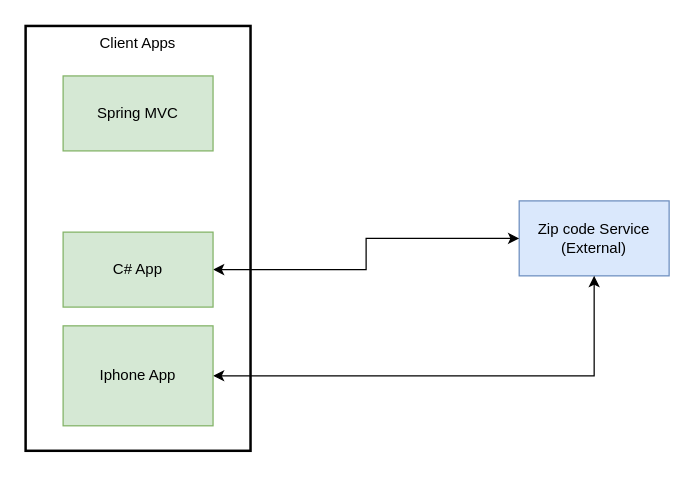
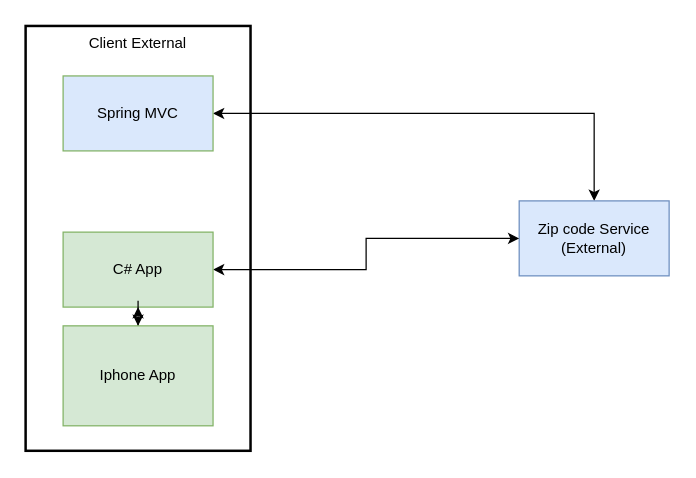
(138, 43) -> (138, 43)
(138, 113) -> (138, 113)
none -> (447, 113)
(453, 376) -> (138, 305)
